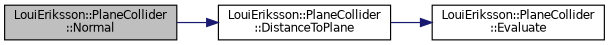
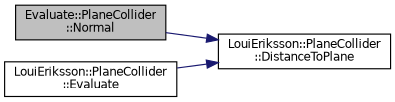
(91, 23) -> (91, 23)
(406, 23) -> (192, 66)
